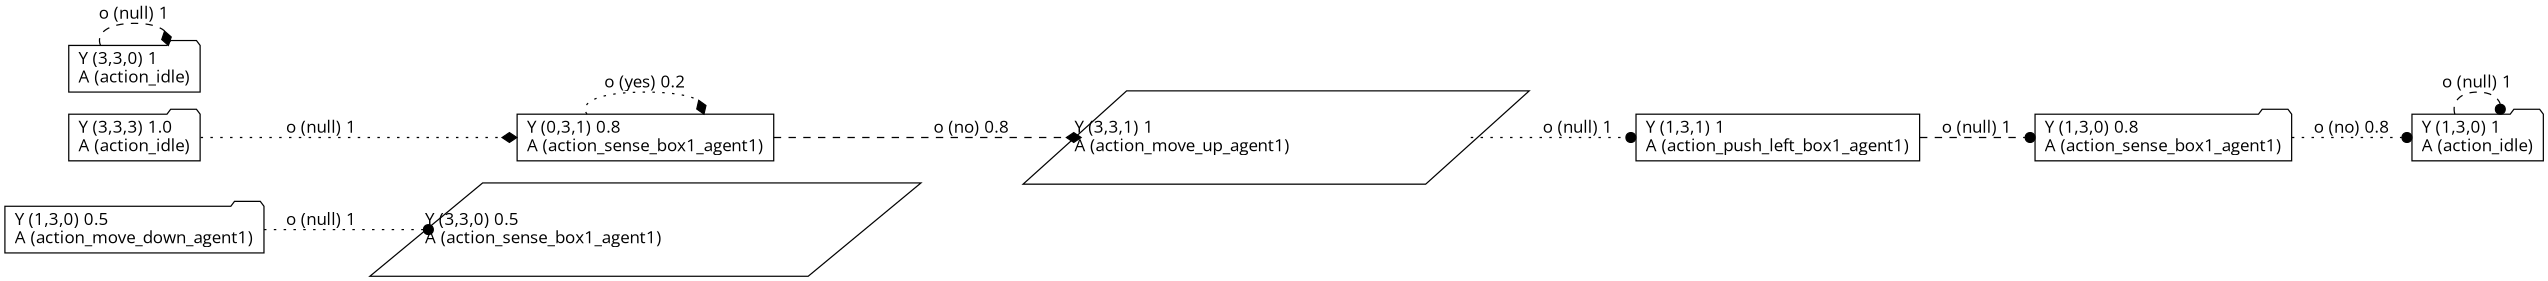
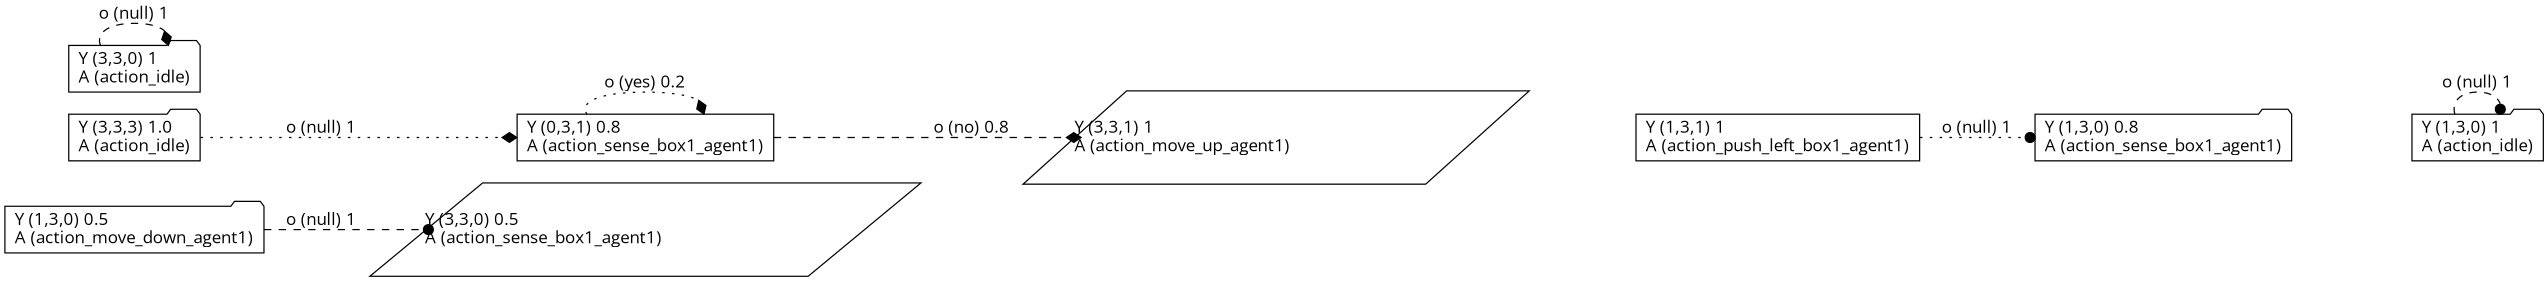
(1548, 138) -> none
(1972, 138) -> (1972, 138)
(2347, 138) -> none
(344, 230) -> (344, 230)
